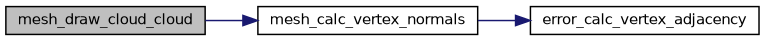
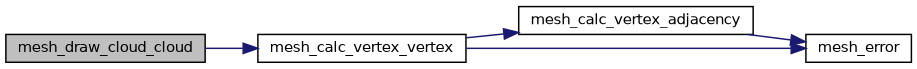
(368, 21) -> (362, 48)
(645, 21) -> (636, 21)
none -> (859, 48)
